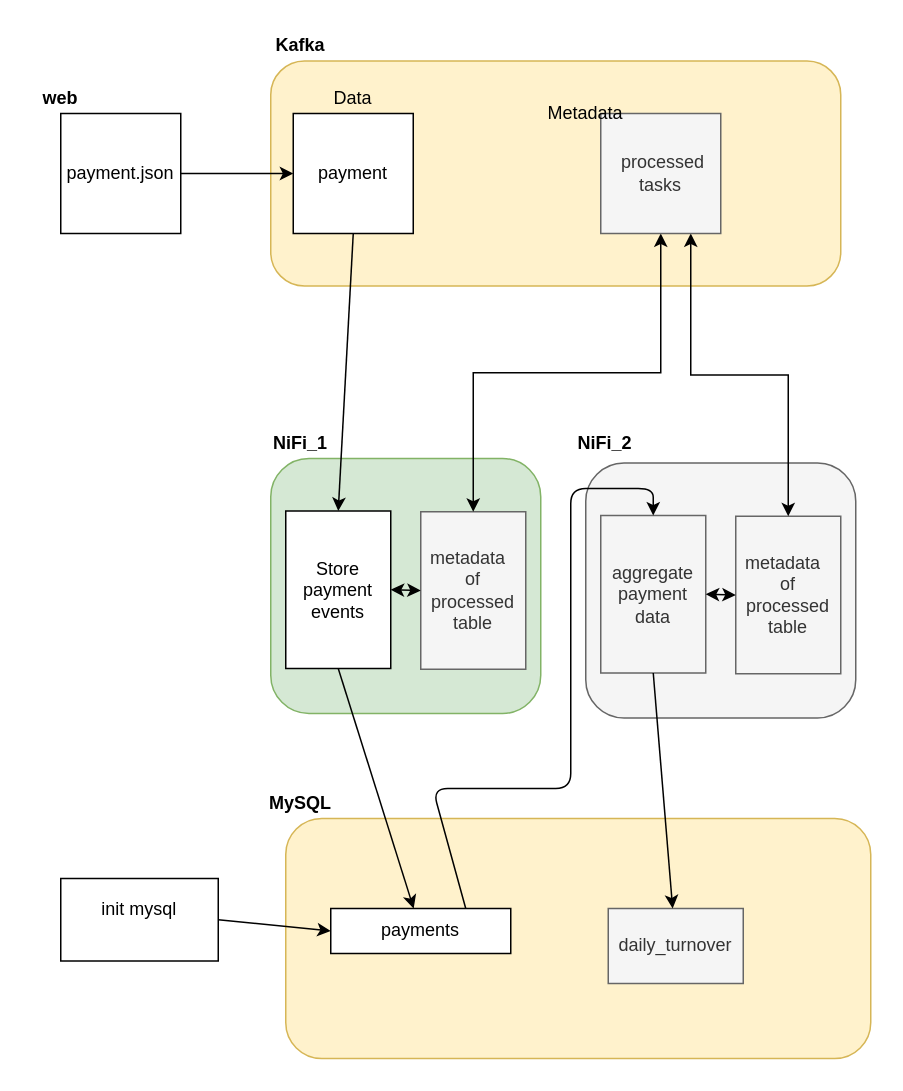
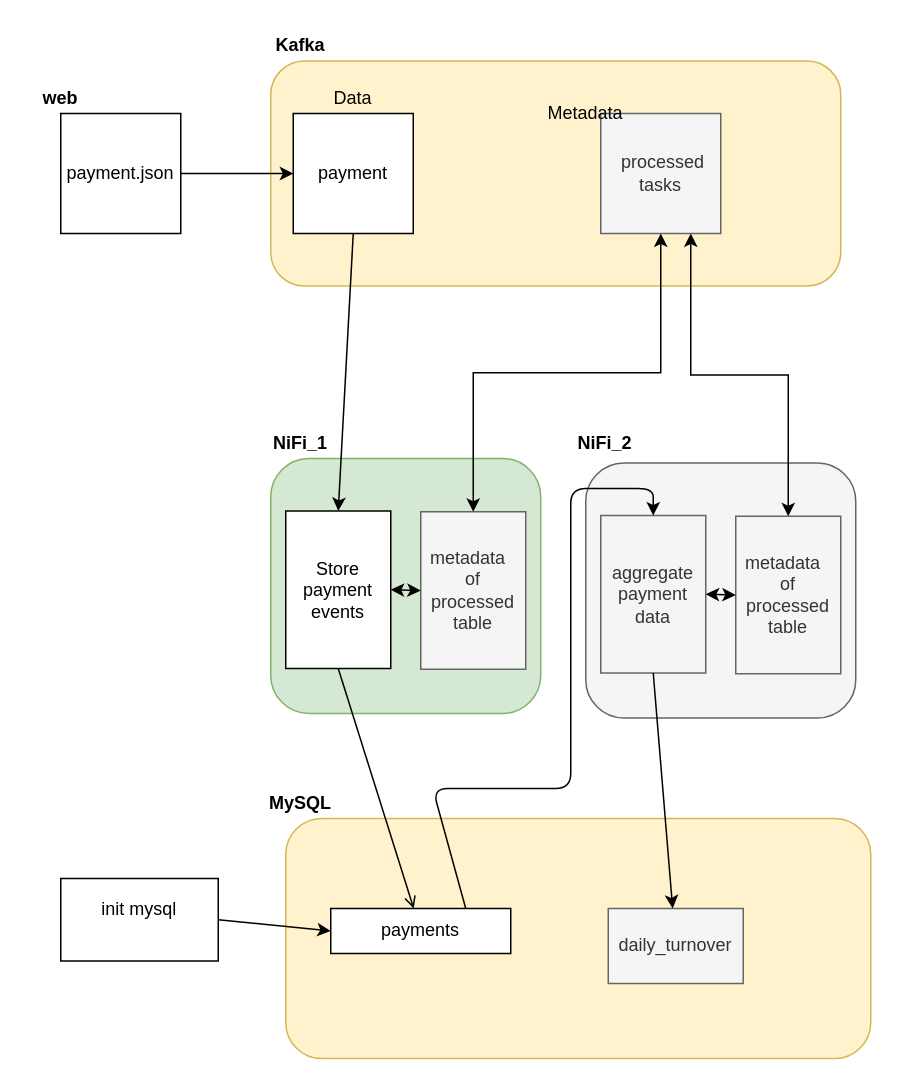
(410, 897) -> (411, 899)
